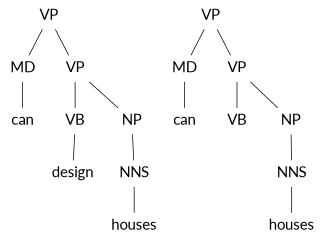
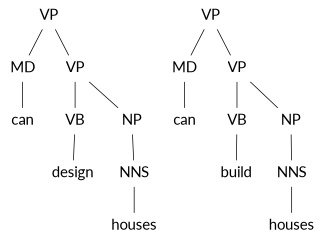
none -> (236, 174)
